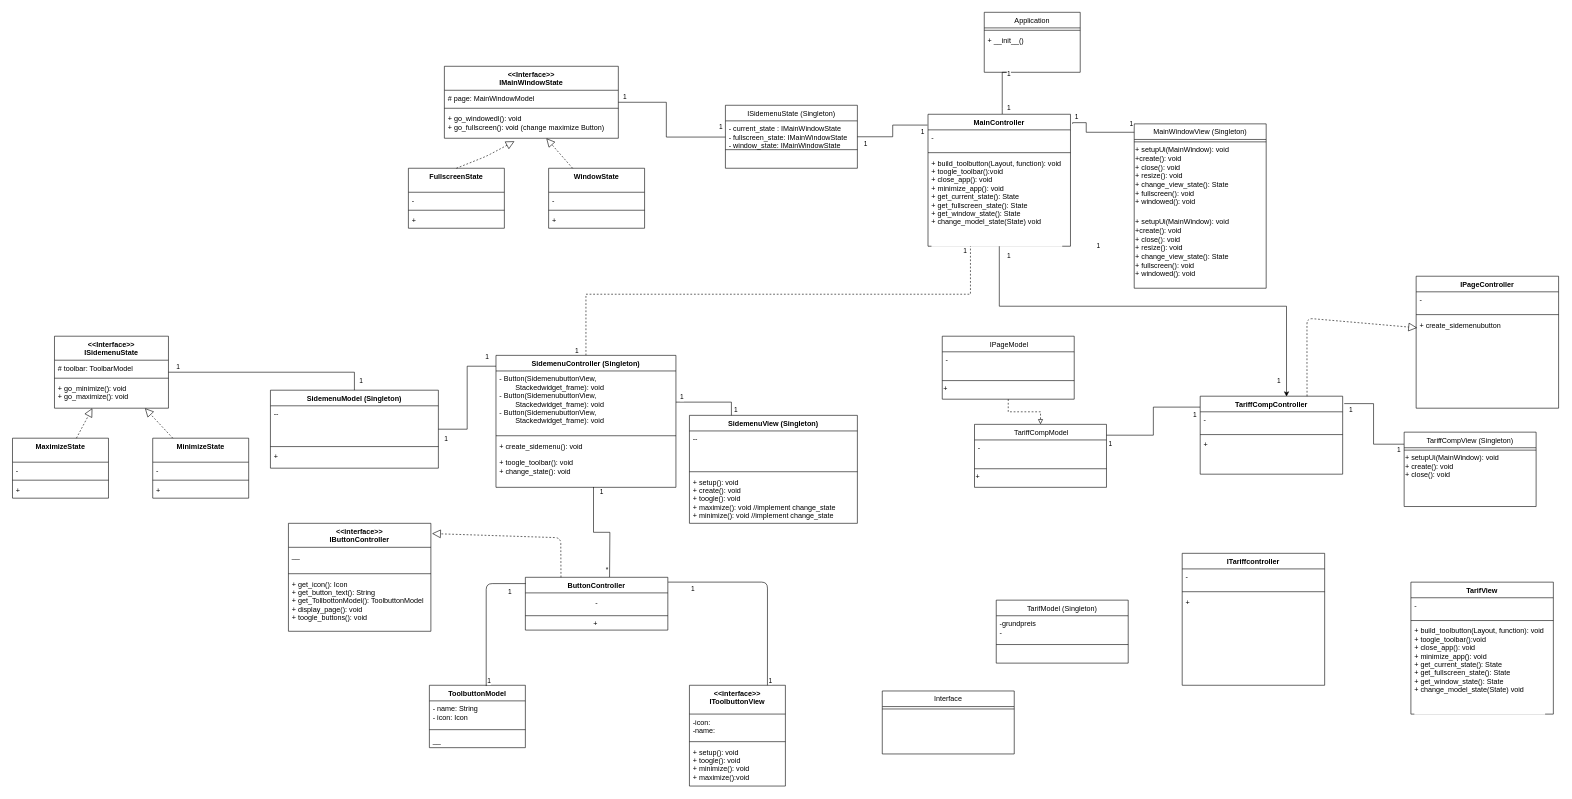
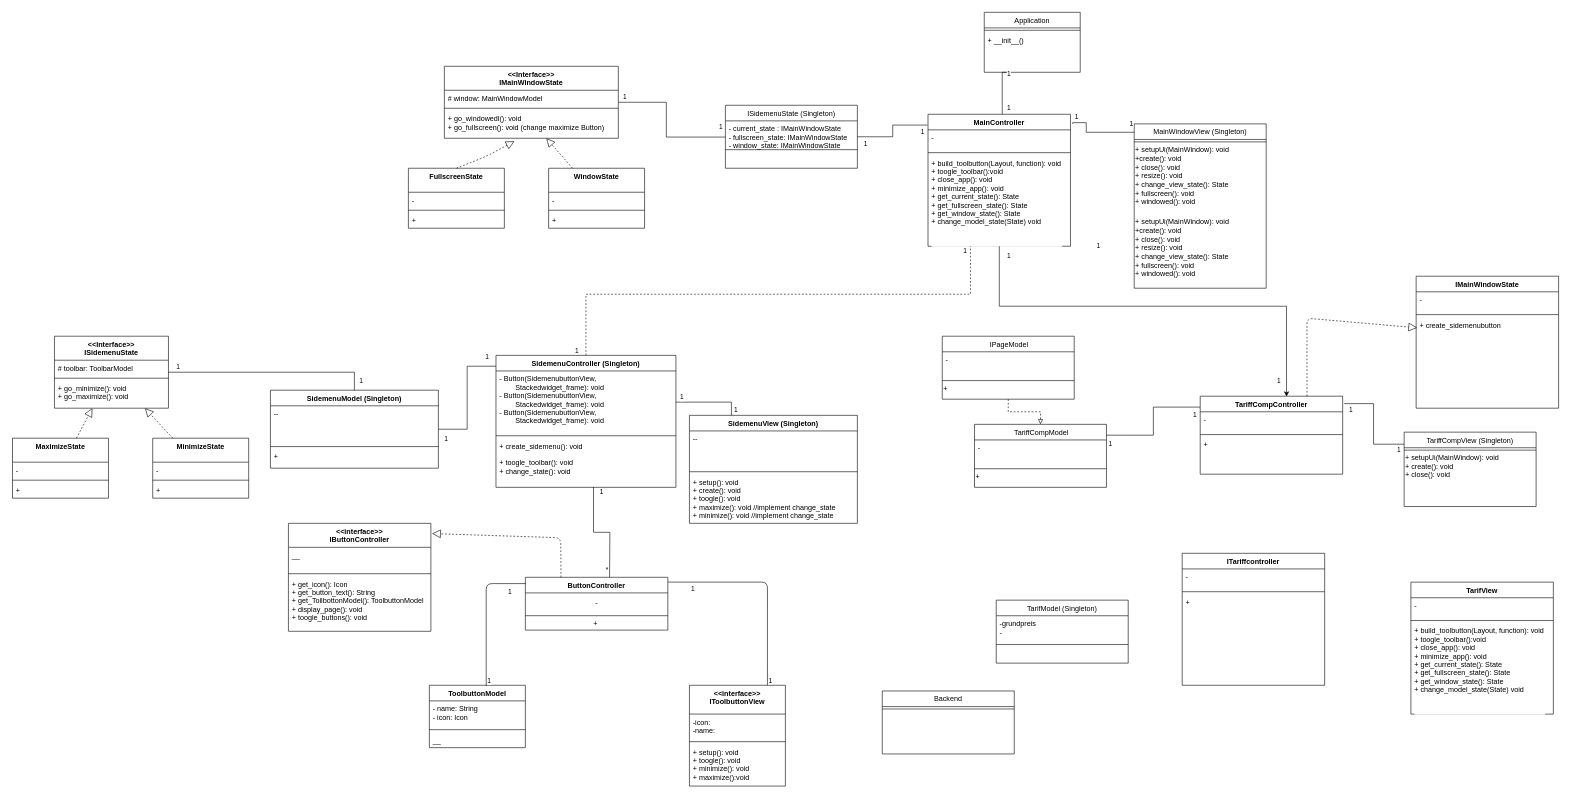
(488, 98) -> (491, 98)
(1487, 284) -> (1487, 284)
(948, 699) -> (948, 699)
